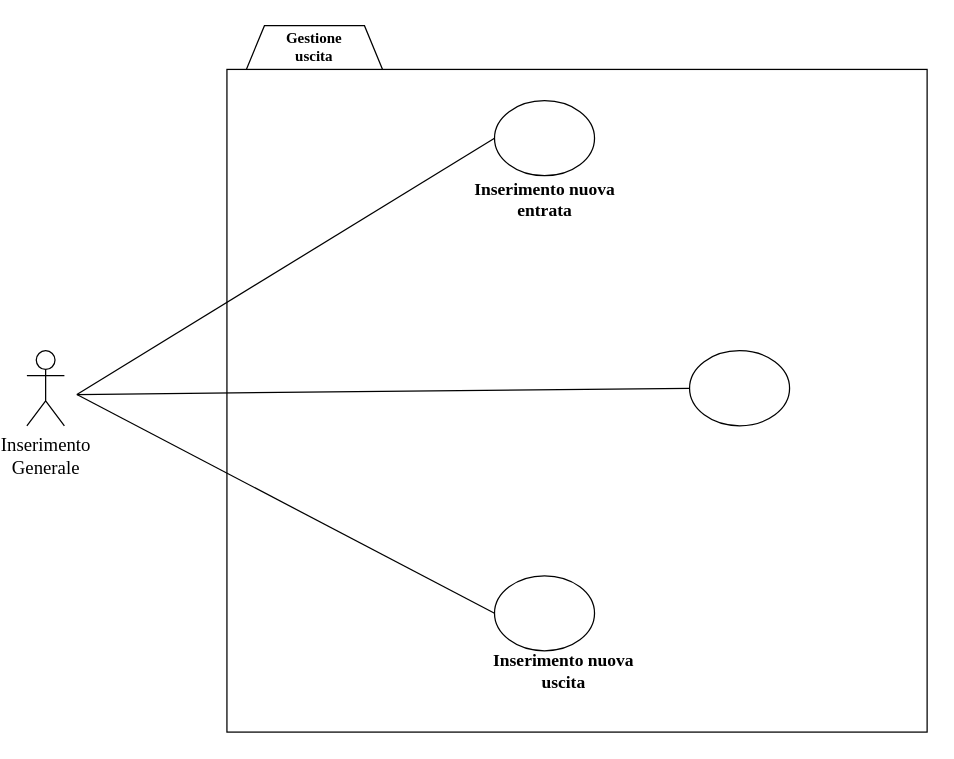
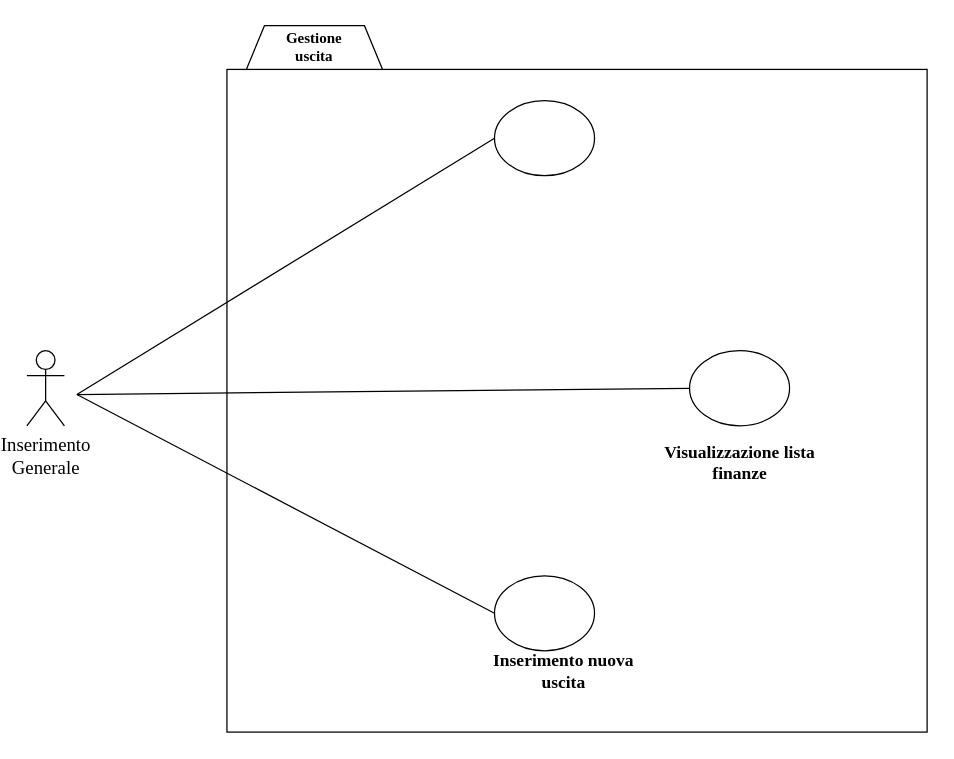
(544, 201) -> none
none -> (739, 463)
